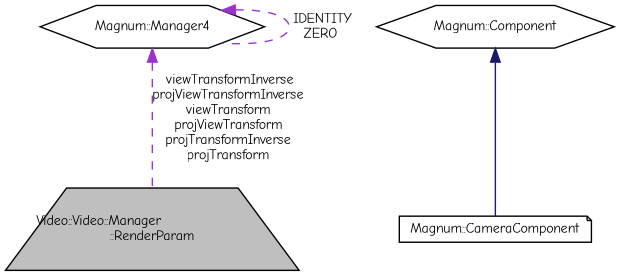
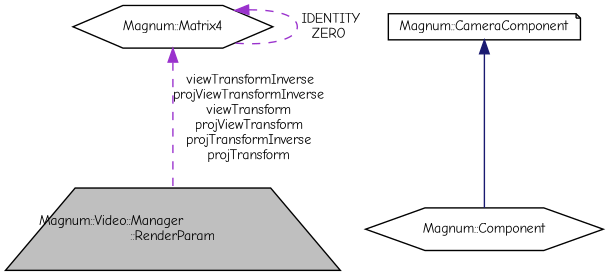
(152, 27) -> (173, 27)
(495, 139) -> (484, 131)
(152, 229) -> (173, 229)
